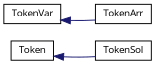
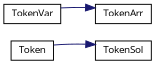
(83, 20) -> (73, 8)
(80, 57) -> (70, 44)
